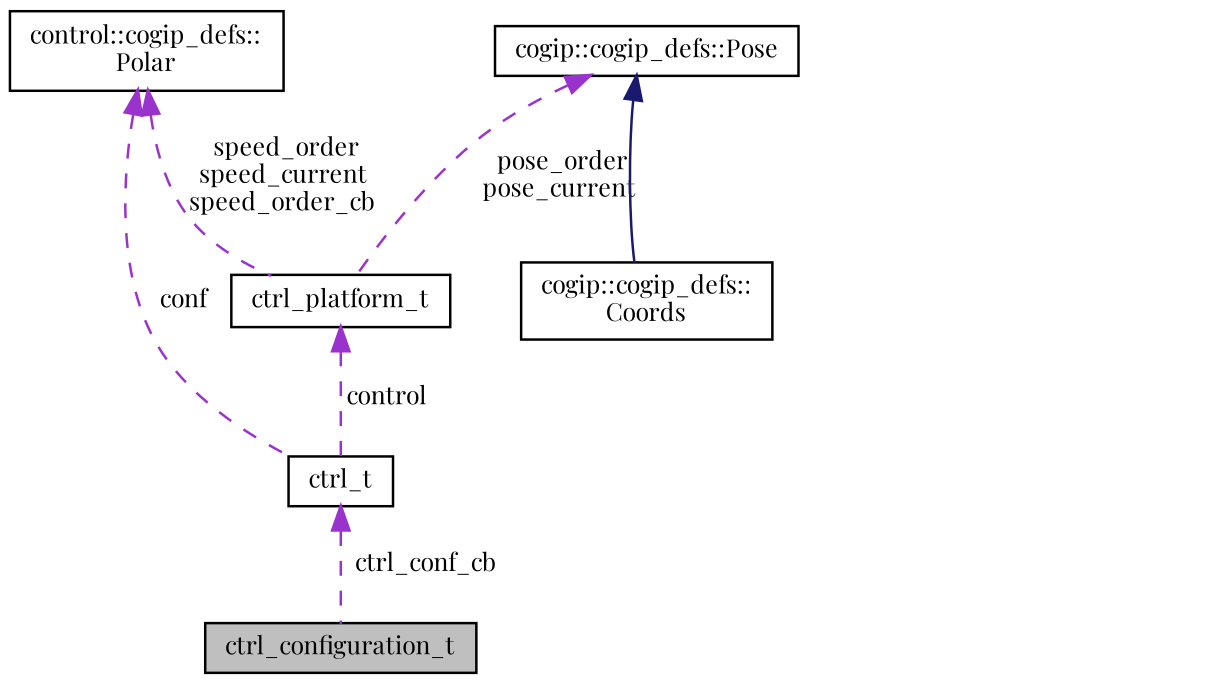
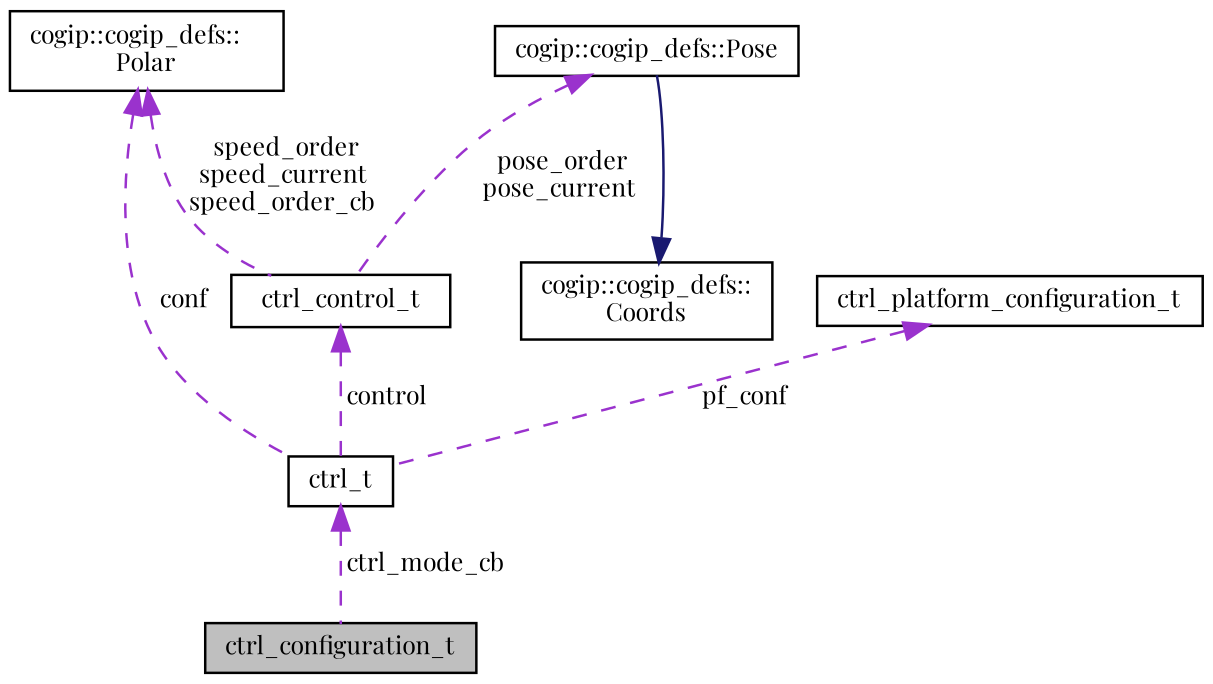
(147, 51) -> (147, 51)
(630, 182) -> (663, 156)
(341, 301) -> (341, 301)
none -> (1010, 301)
(424, 565) -> (424, 565)
